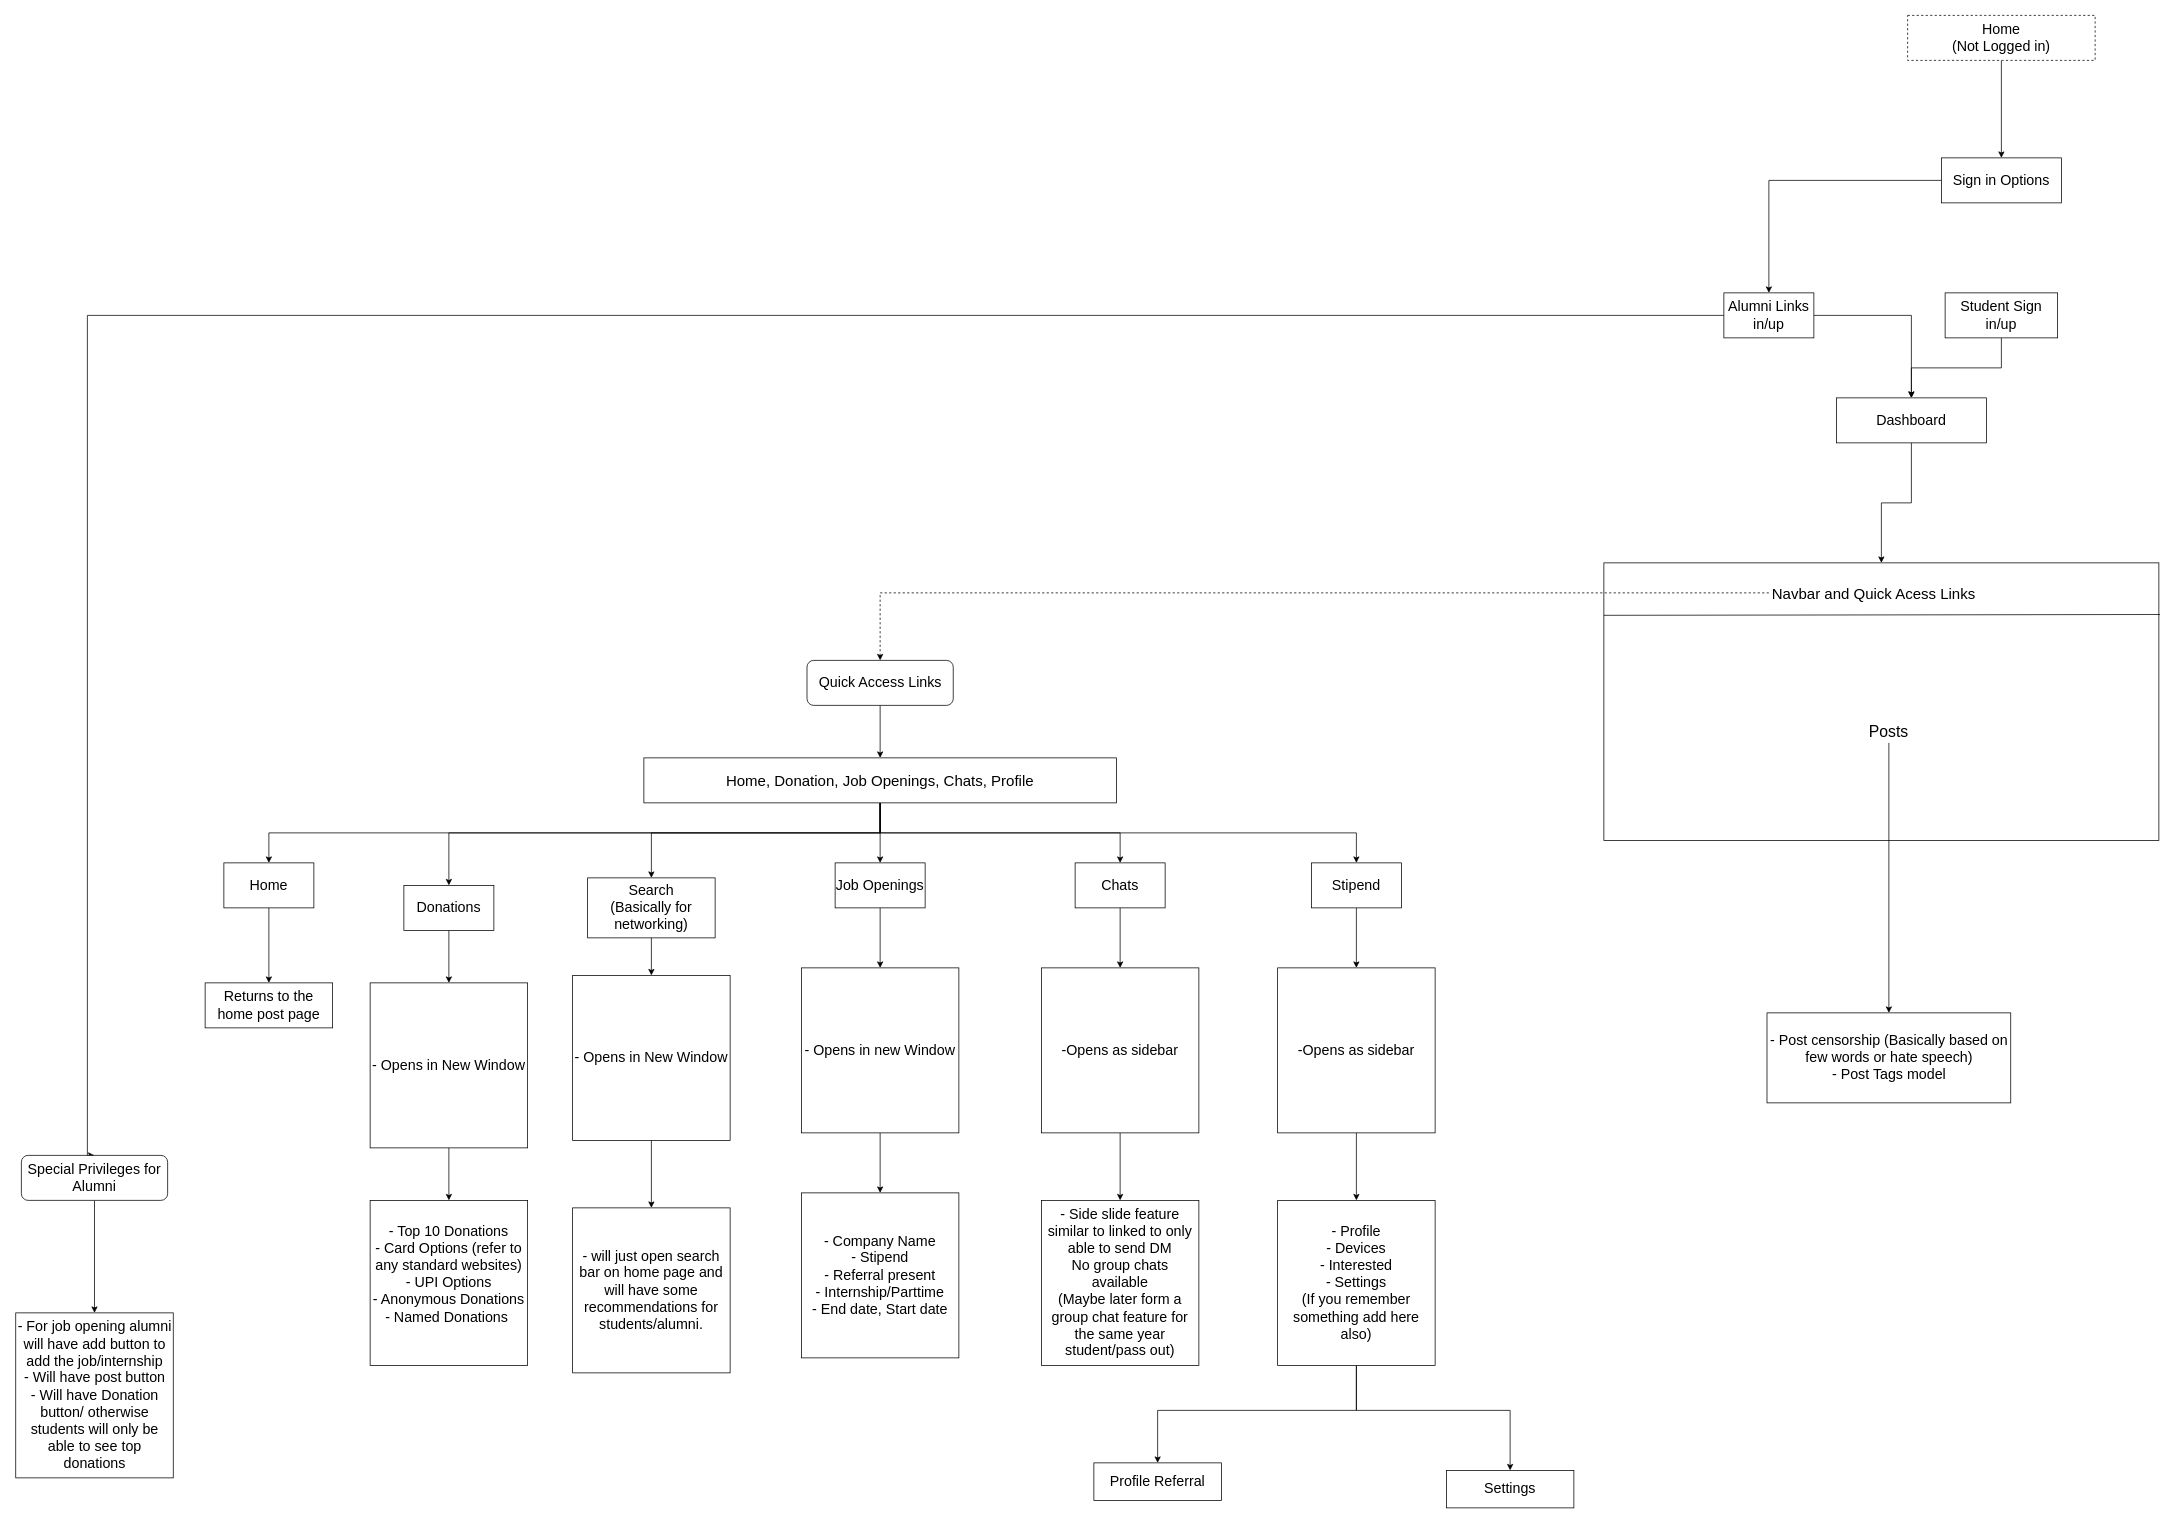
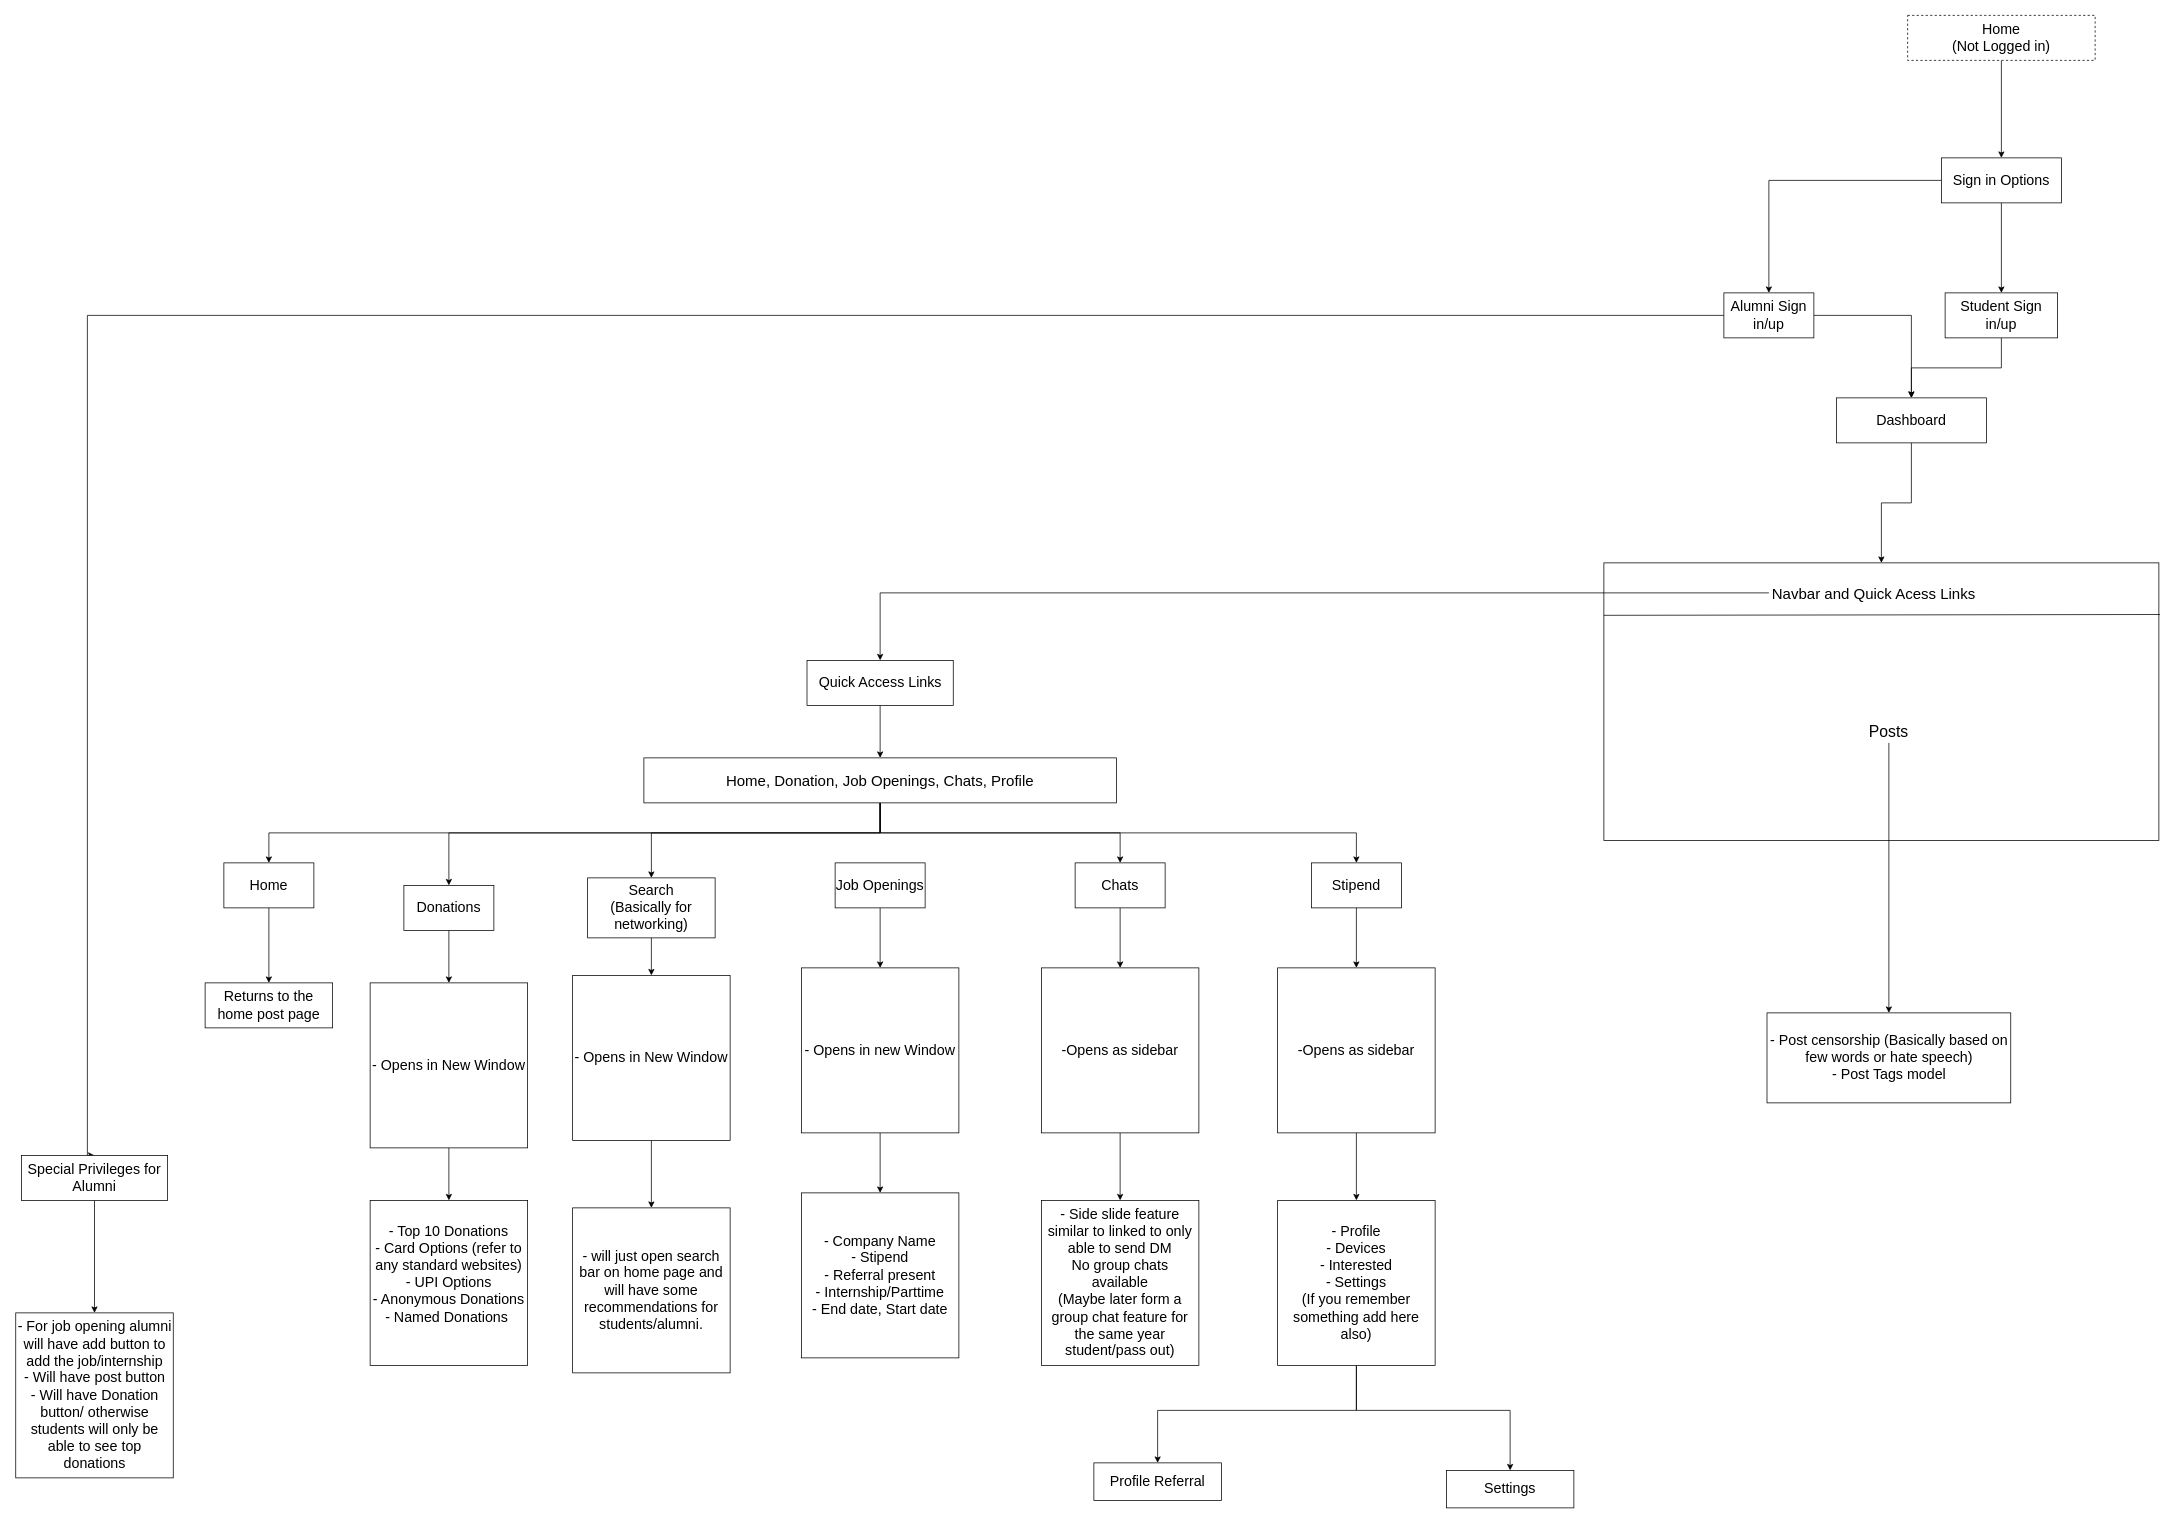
none -> (2001, 245)
(1769, 315) -> (1769, 315)
(1293, 593) -> (1293, 593)
(880, 683) -> (880, 683)
(880, 856) -> none
(95, 1178) -> (95, 1178)
